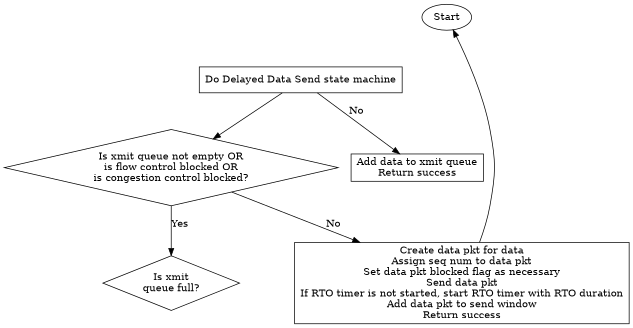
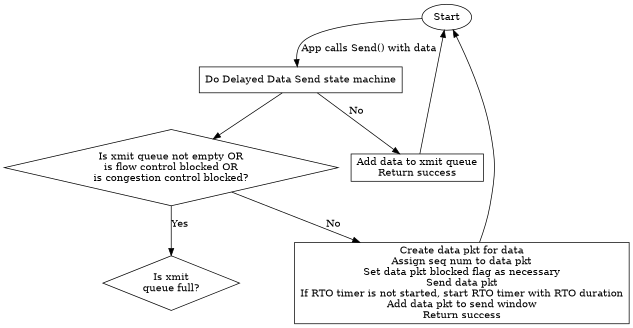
none -> (351, 25)
none -> (431, 96)
